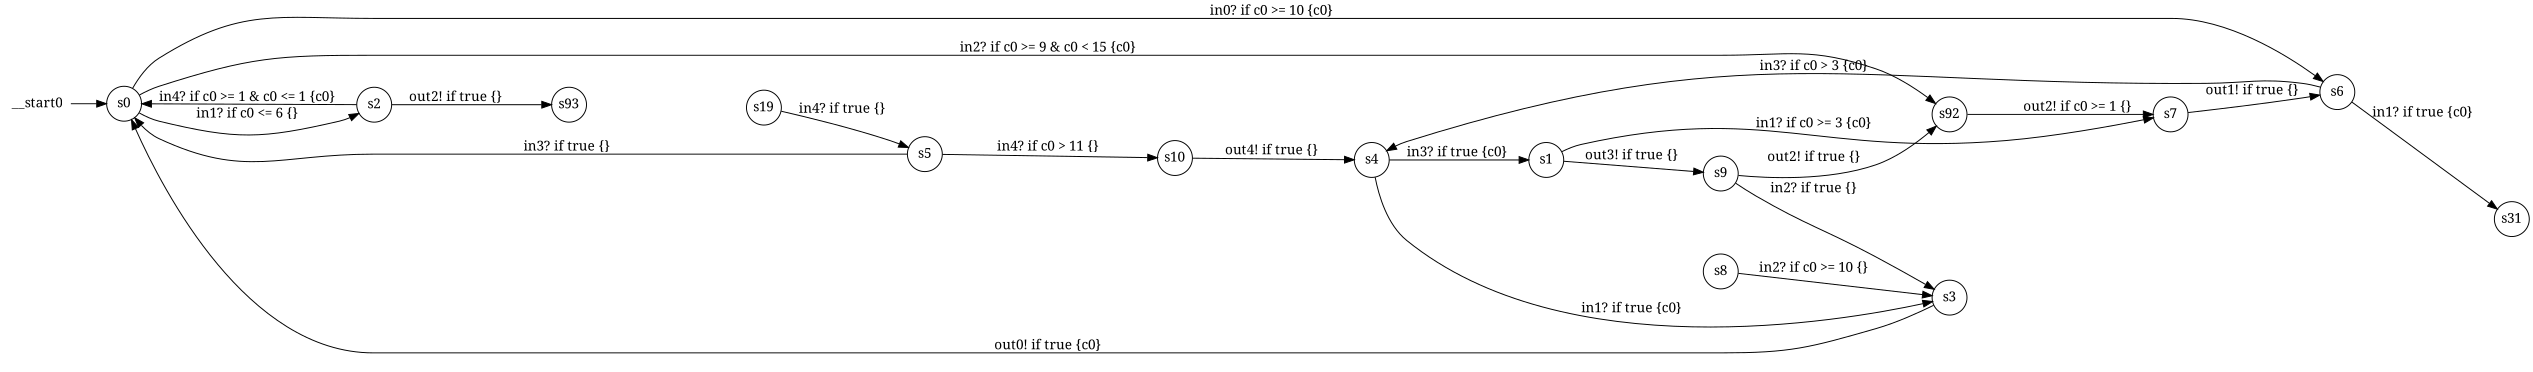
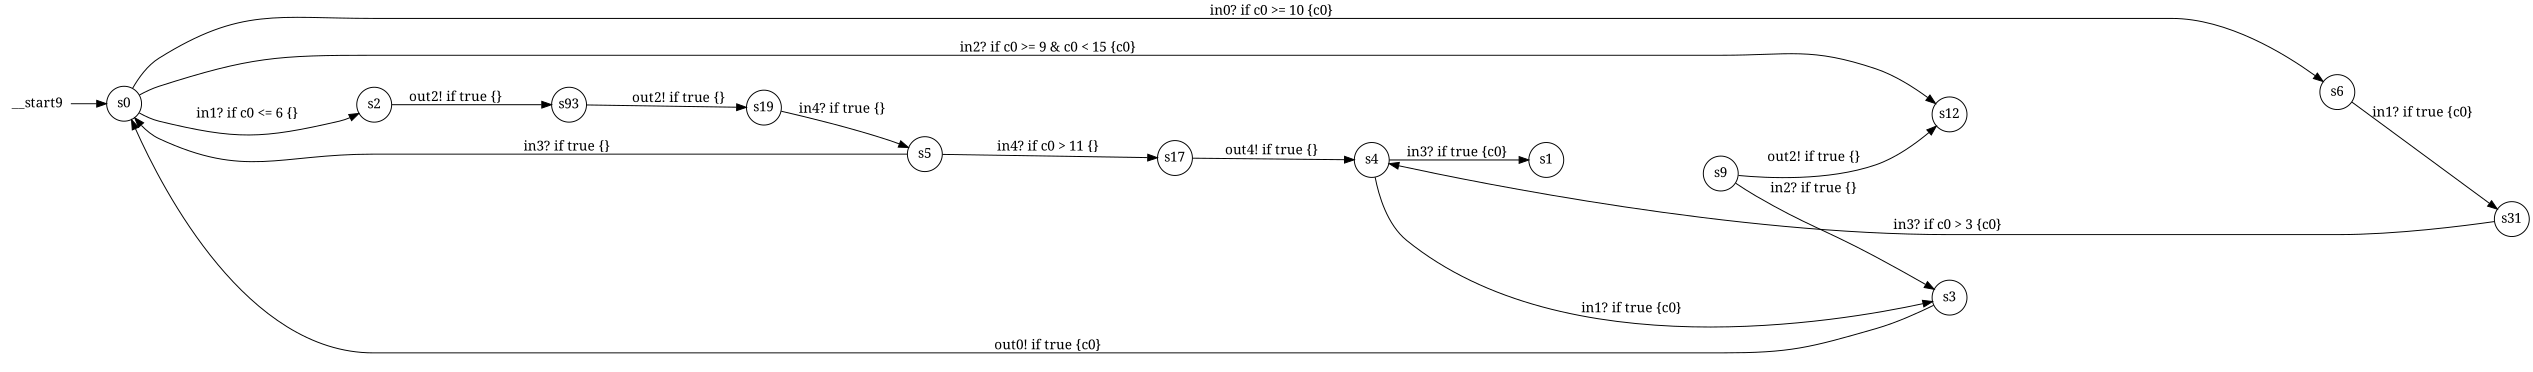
(1854, 74) -> (1944, 234)
(37, 104) -> (37, 104)
(254, 104) -> none
none -> (662, 106)
(1950, 114) -> (1950, 114)
(2171, 114) -> none
(1175, 158) -> (1175, 158)
(1629, 166) -> none
(1721, 271) -> none
